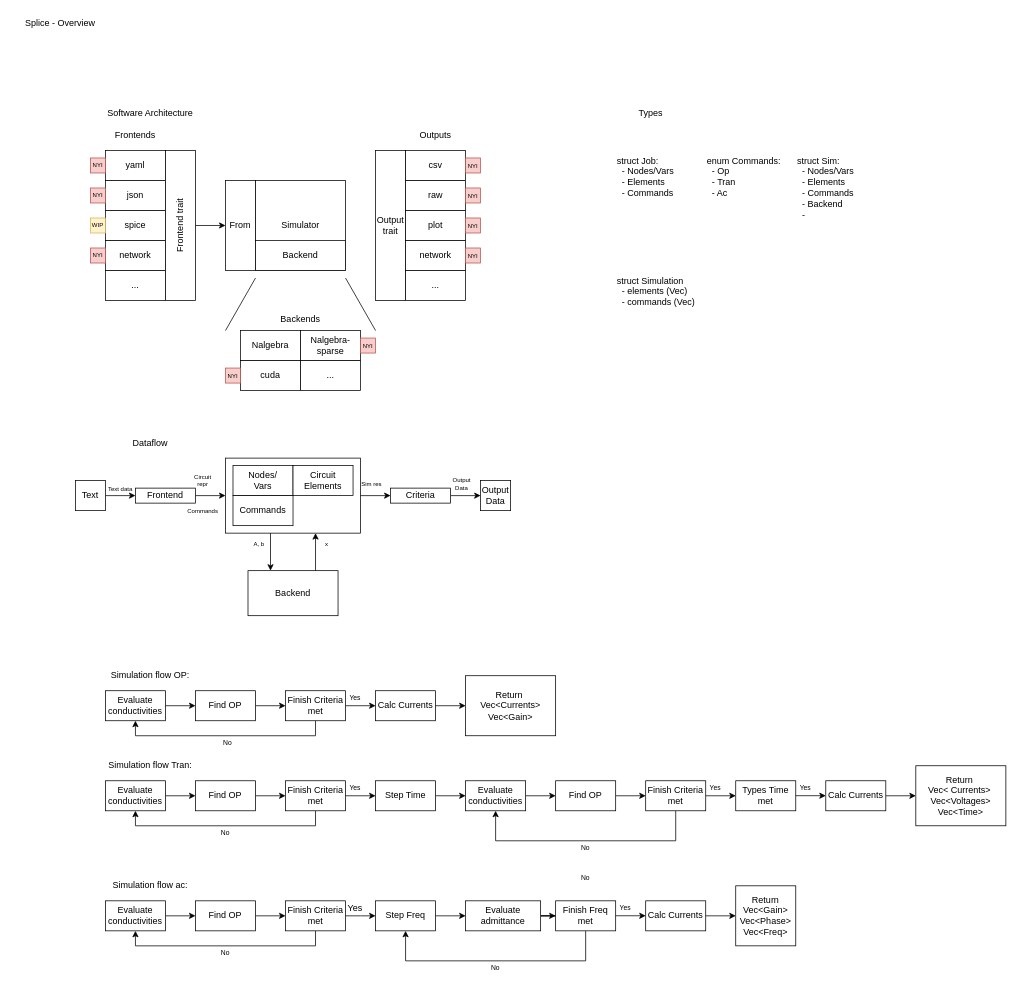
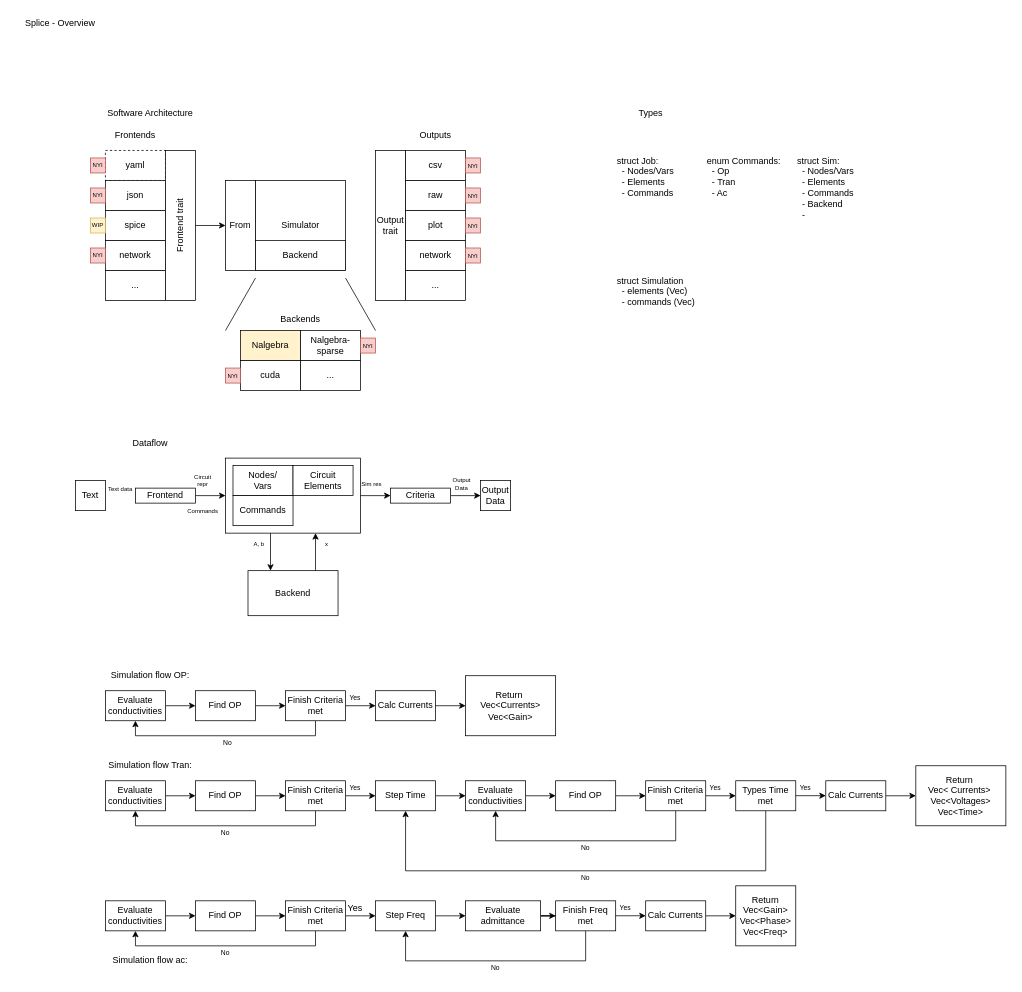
(135, 165) -> (135, 165)
(270, 345) -> (270, 345)
(117, 495) -> none
none -> (588, 870)
(150, 885) -> (150, 960)
